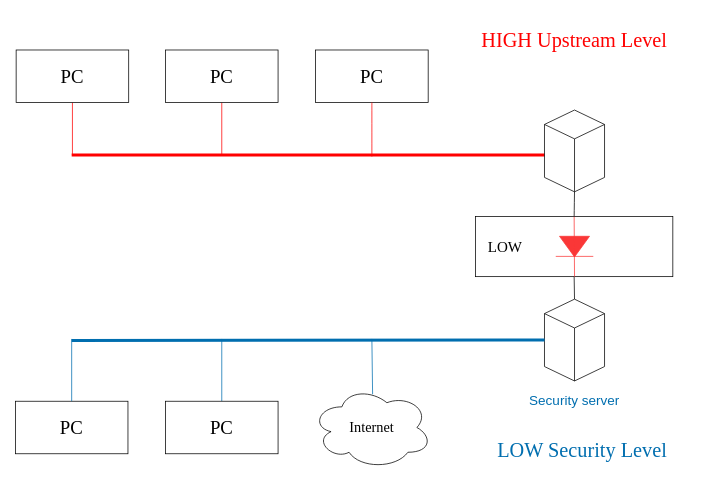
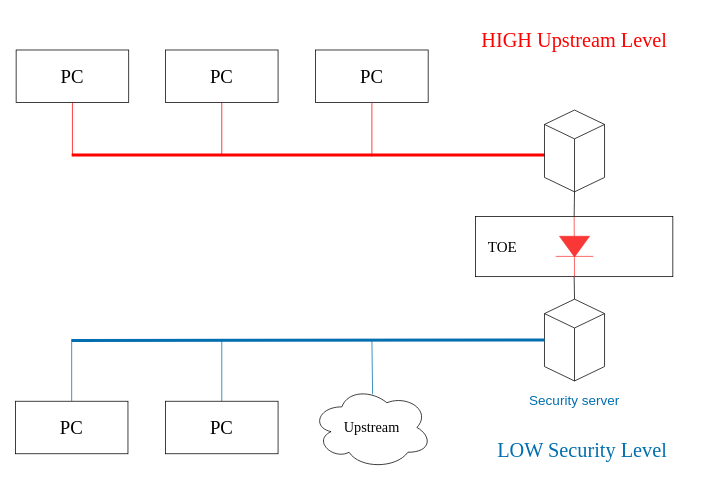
(484, 246) -> (484, 246)
(372, 427) -> (372, 427)
